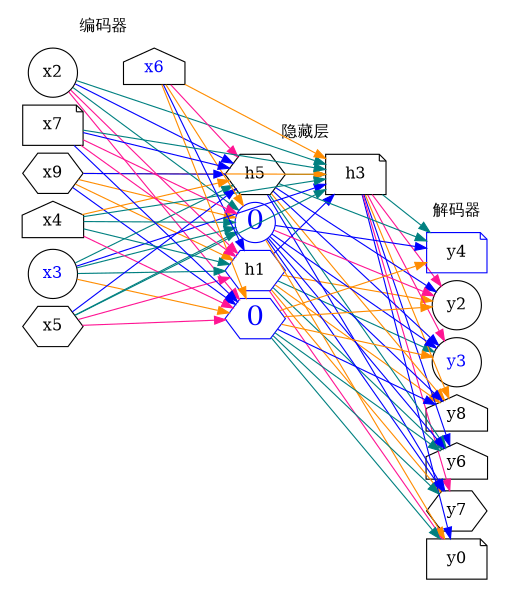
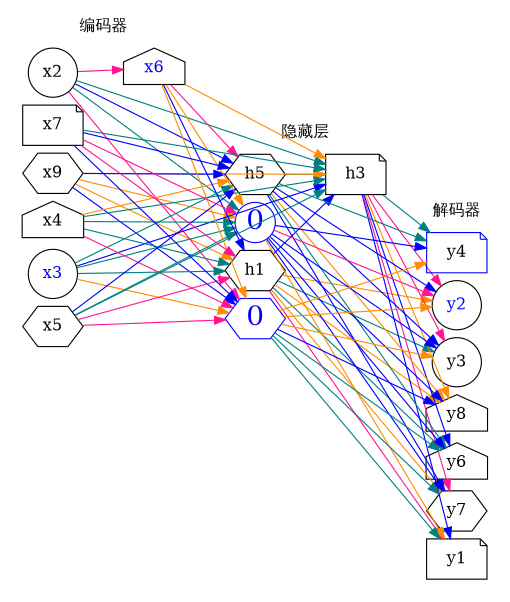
(142, 160) -> (95, 71)
(255, 271) -> (255, 271)
(457, 305) -> (457, 305)
(457, 362) -> (457, 362)
(457, 559) -> (457, 559)
